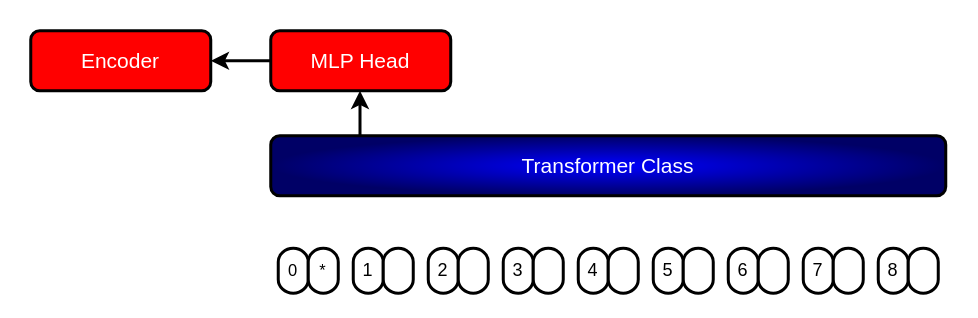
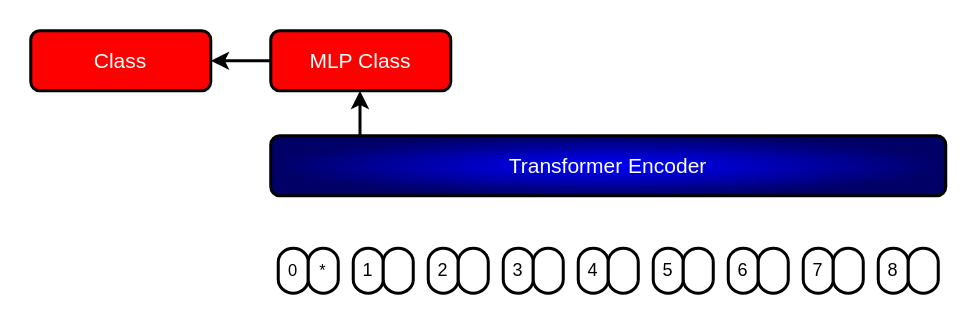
(121, 61) -> (121, 61)
(361, 61) -> (361, 61)
(608, 166) -> (608, 166)
